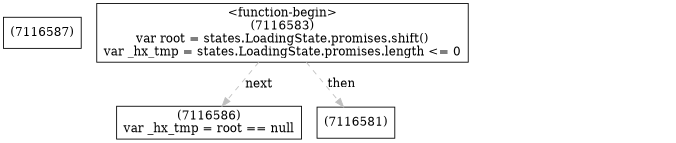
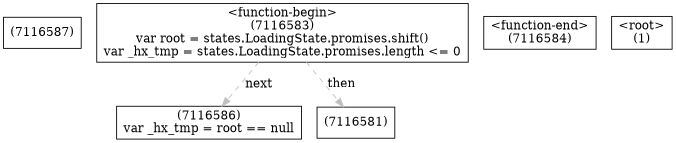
none -> (540, 33)
none -> (642, 33)
